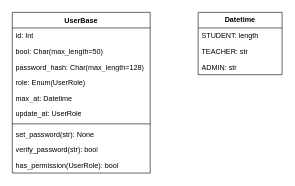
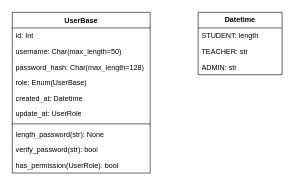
(63, 52) -> (72, 52)
(52, 83) -> (53, 83)
(45, 99) -> (53, 99)
(60, 135) -> (66, 135)
